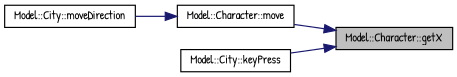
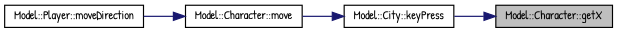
(70, 16) -> (74, 16)
(309, 27) -> (317, 16)
